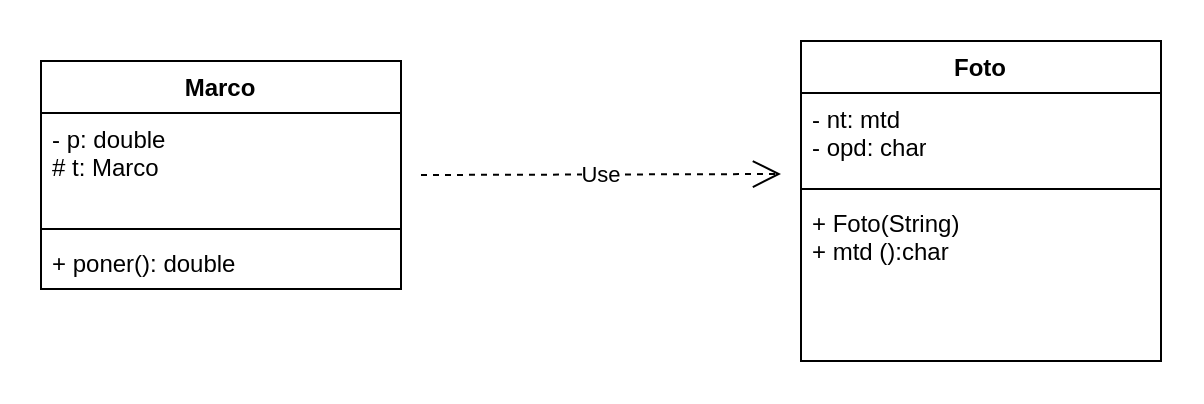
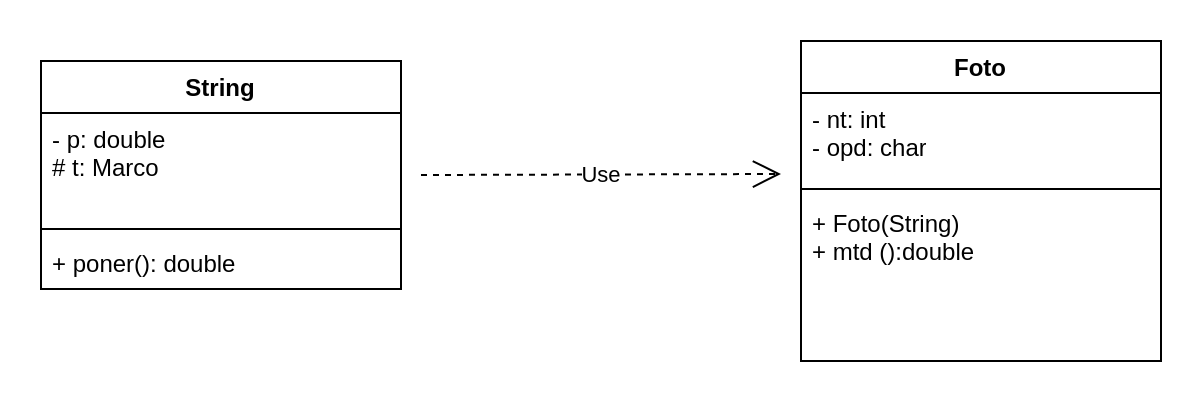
(221, 89) -> (221, 89)
(878, 136) -> (878, 136)
(901, 240) -> (901, 240)
